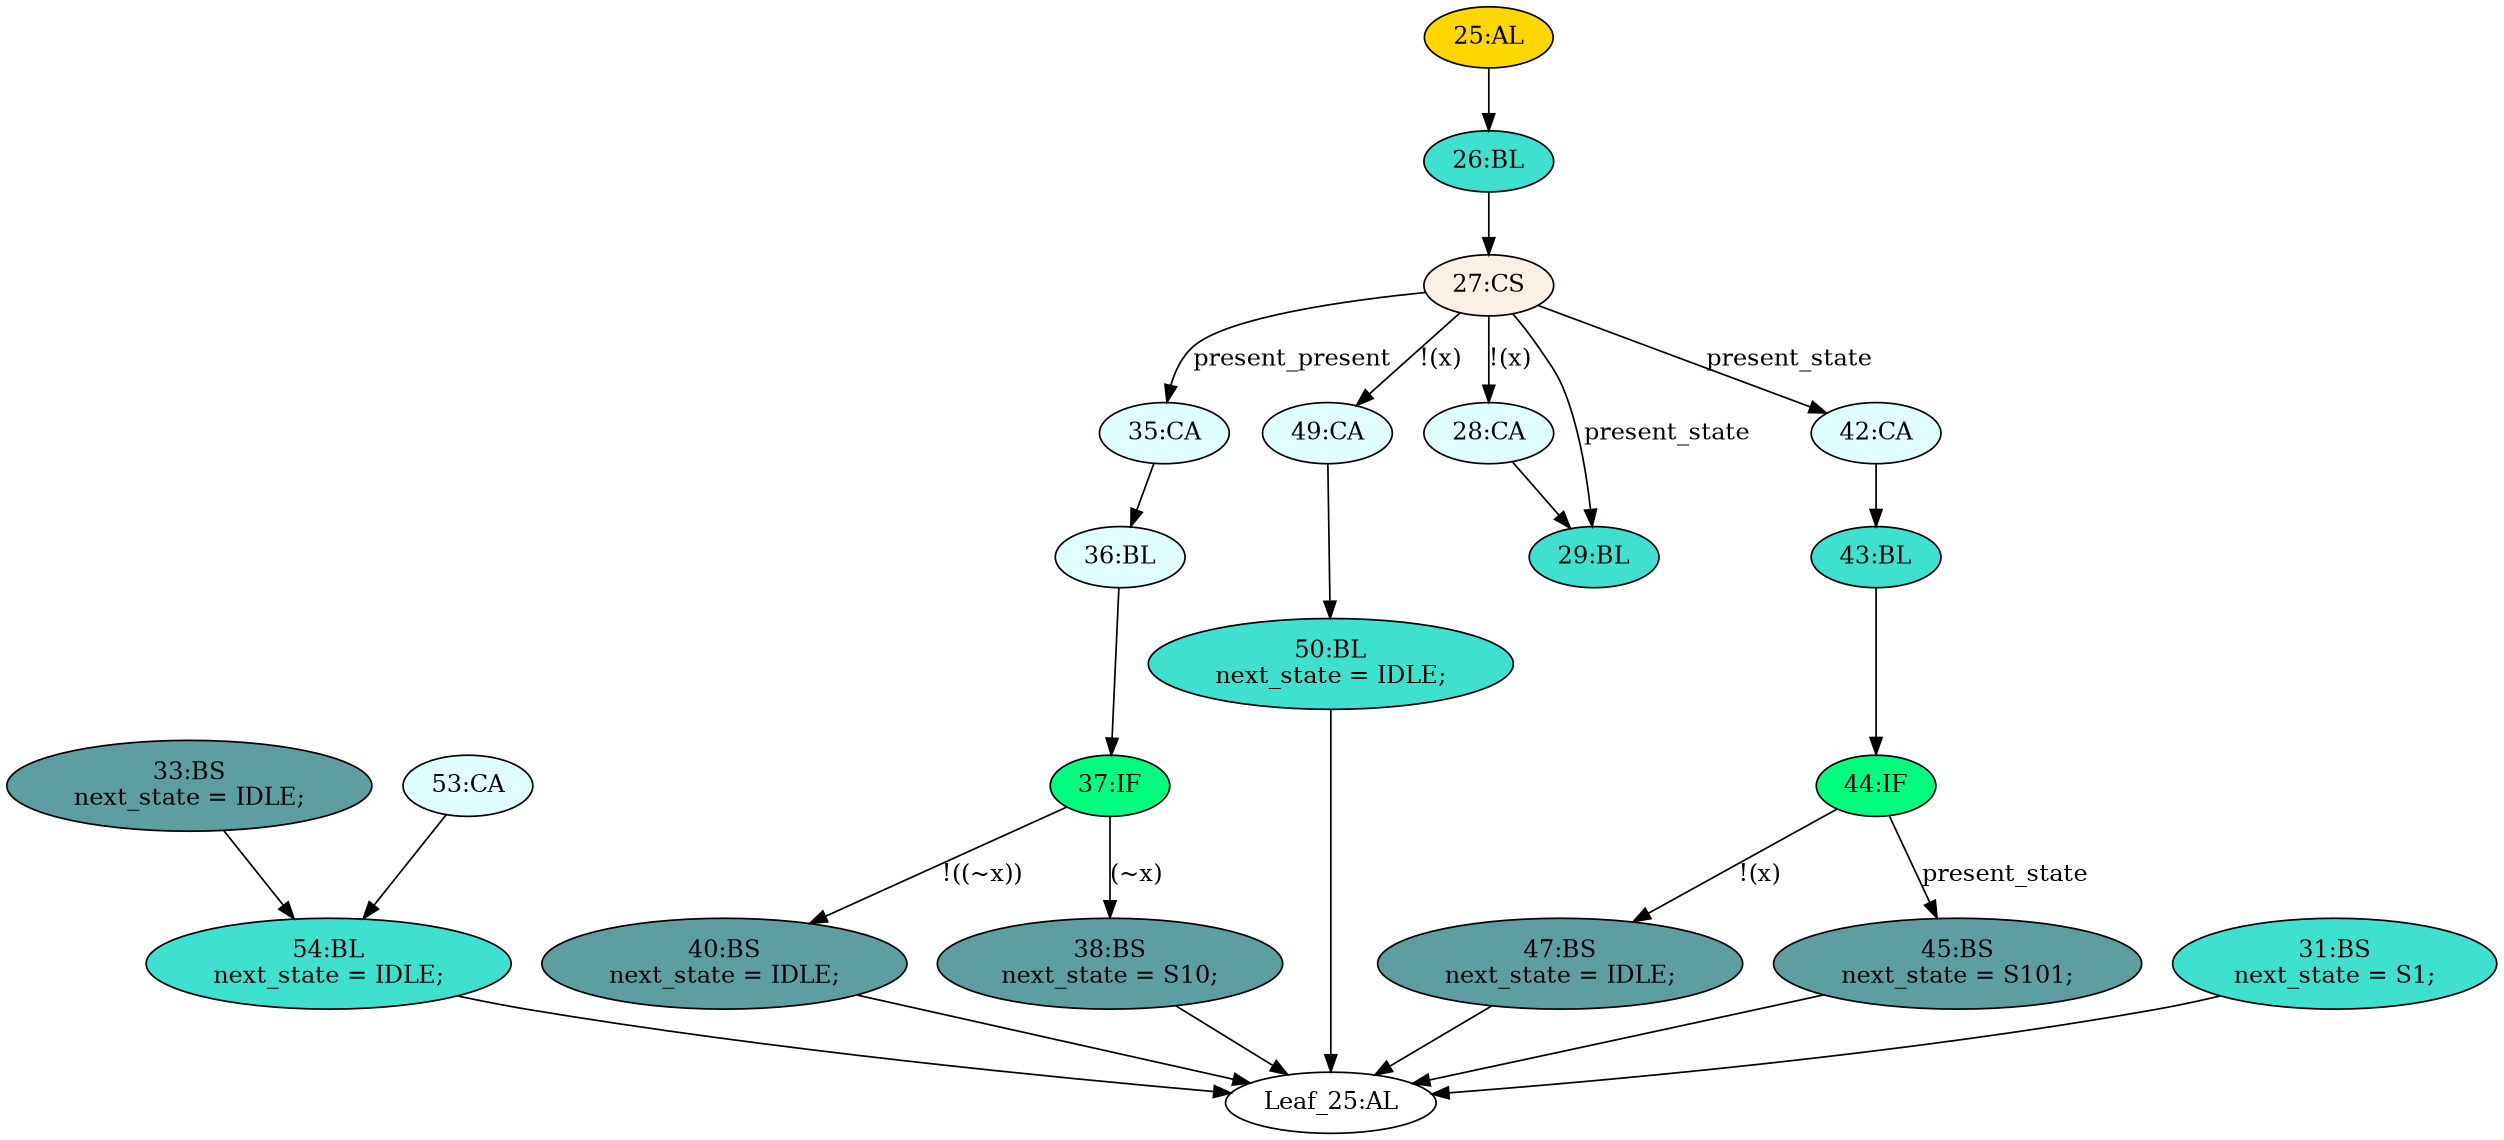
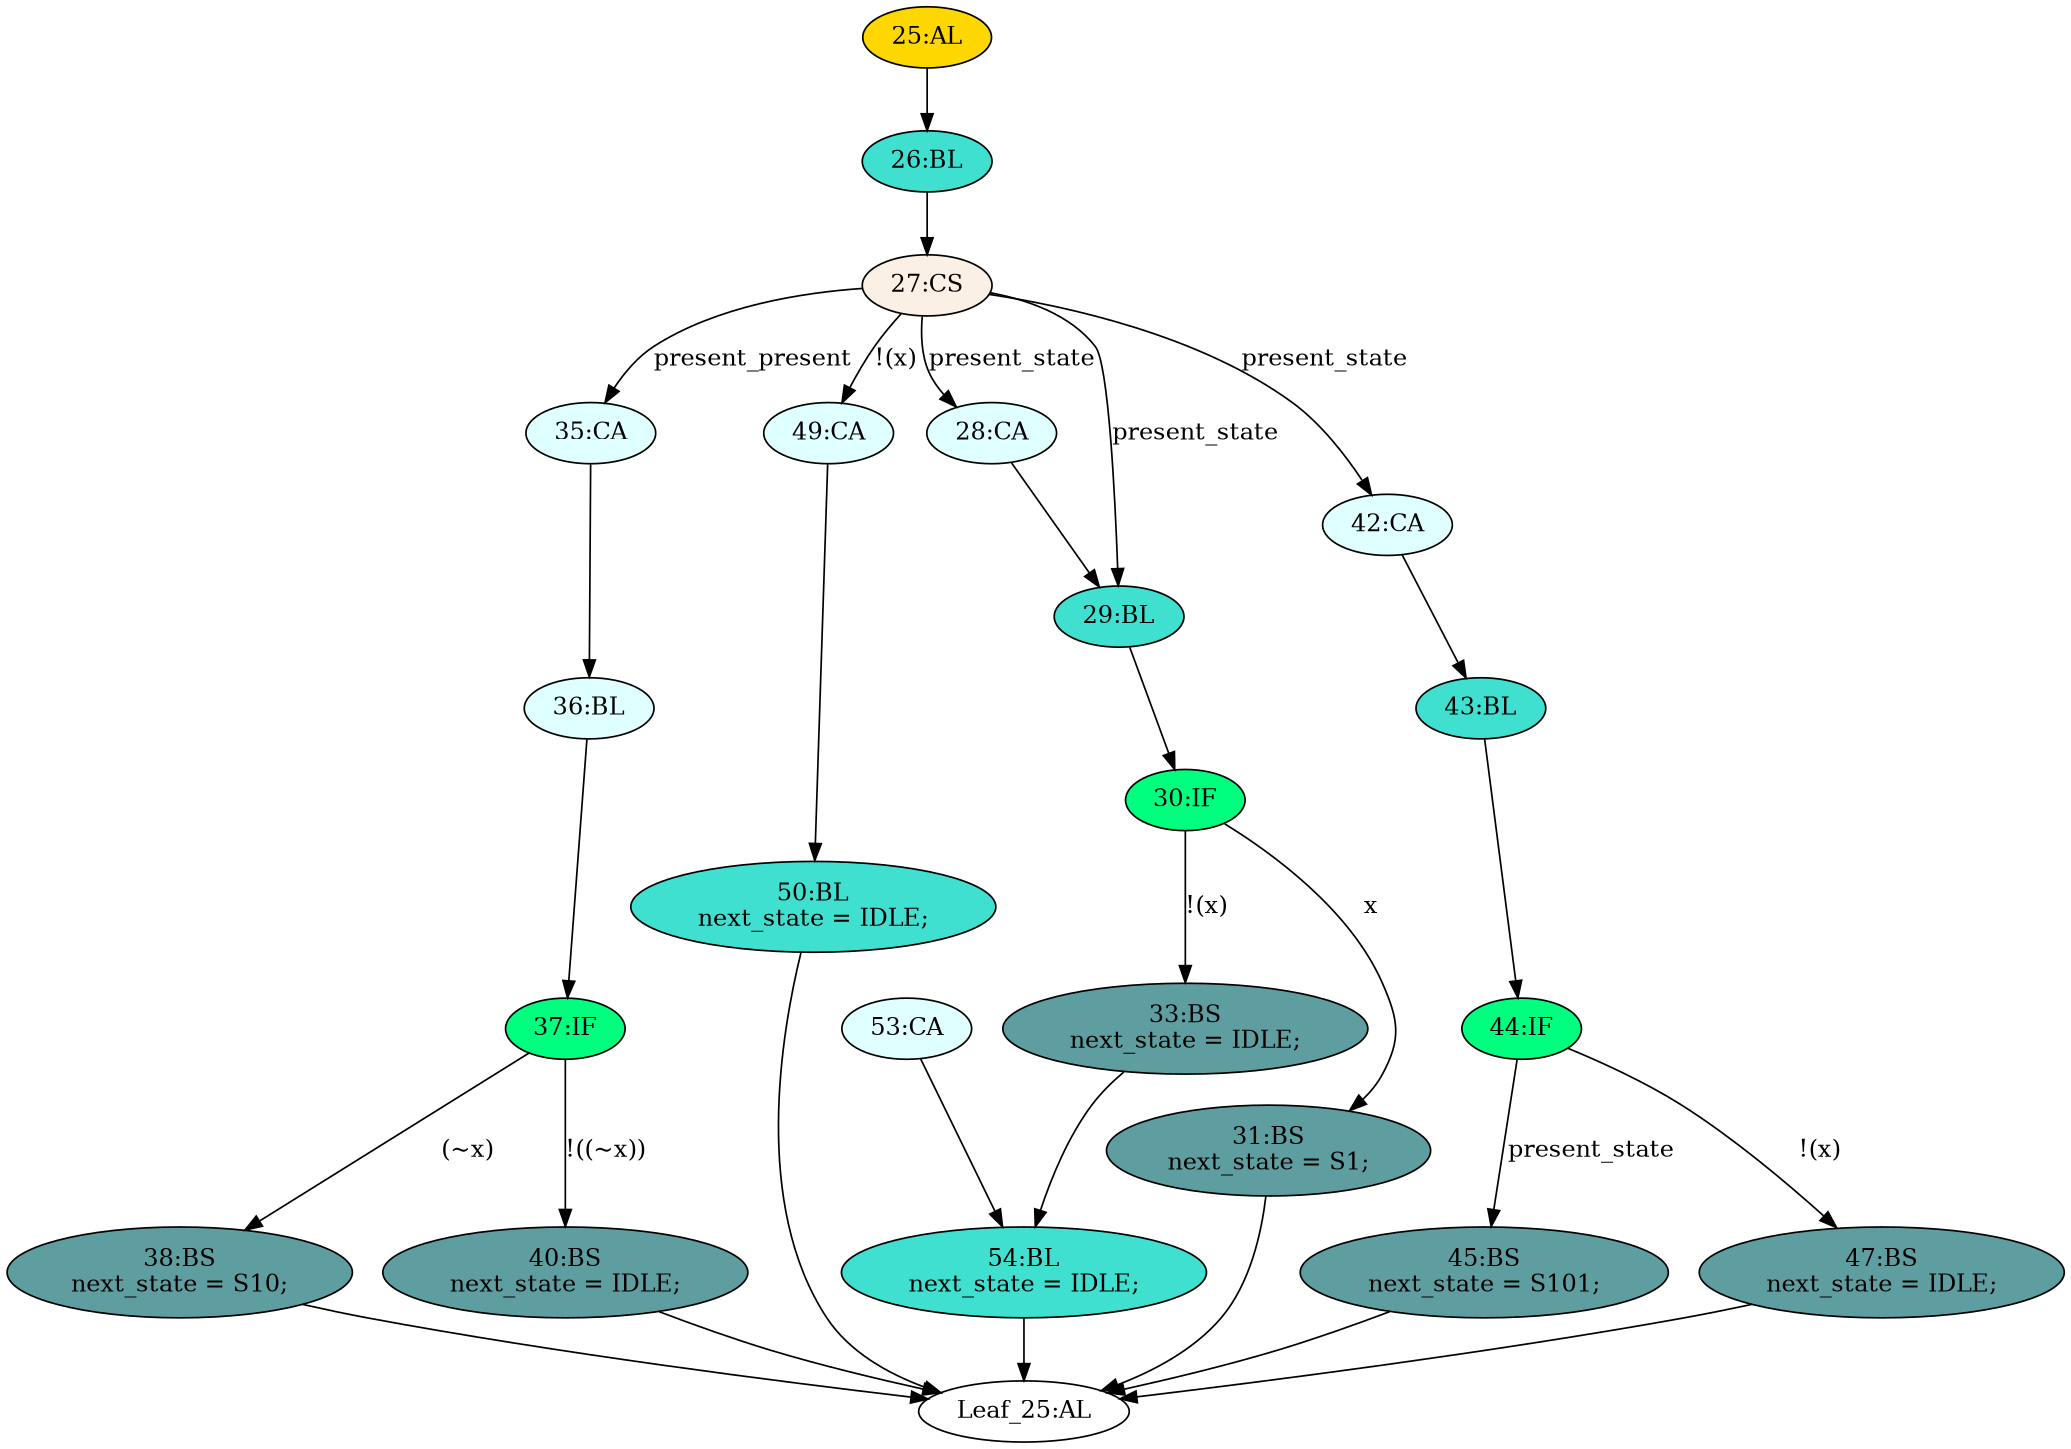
(1510, 359) -> (1012, 359)
none -> (1185, 800)
(2335, 964) -> (1269, 1151)
